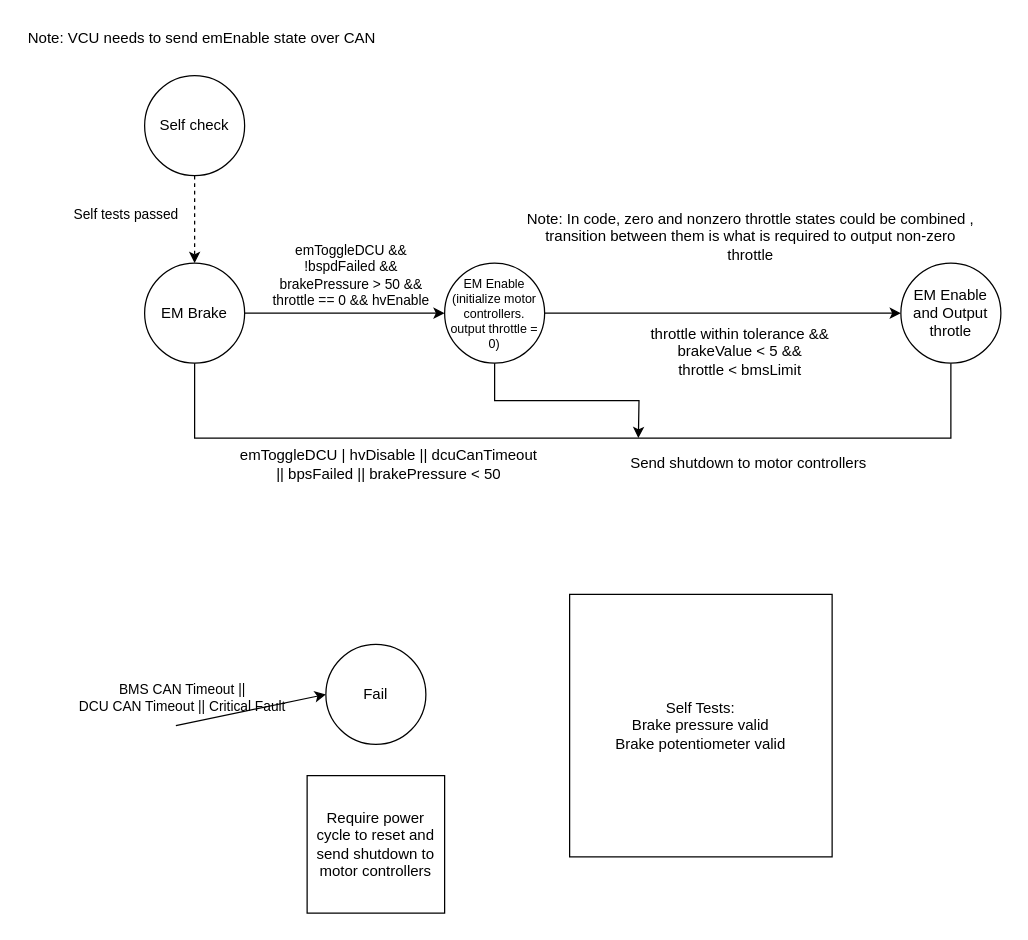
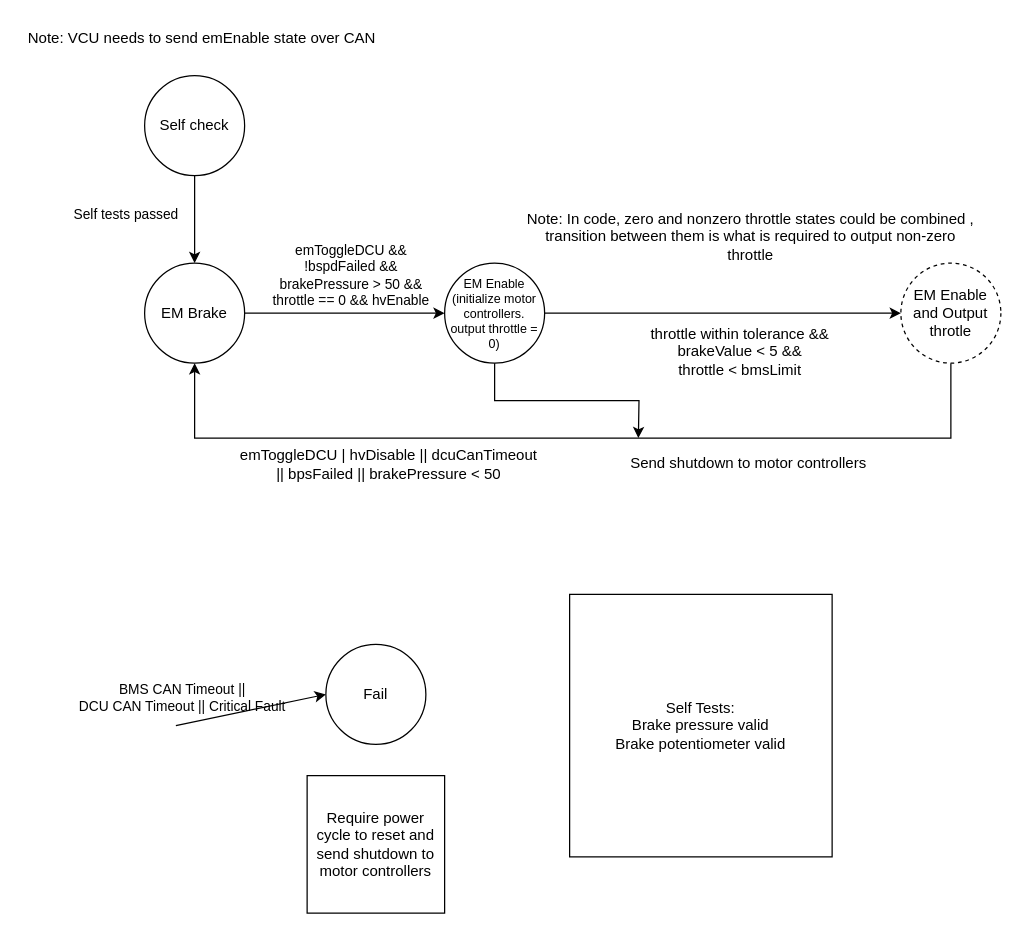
(194, 215) -> (194, 215)
(951, 313) -> (951, 313)
(194, 369) -> (194, 373)
